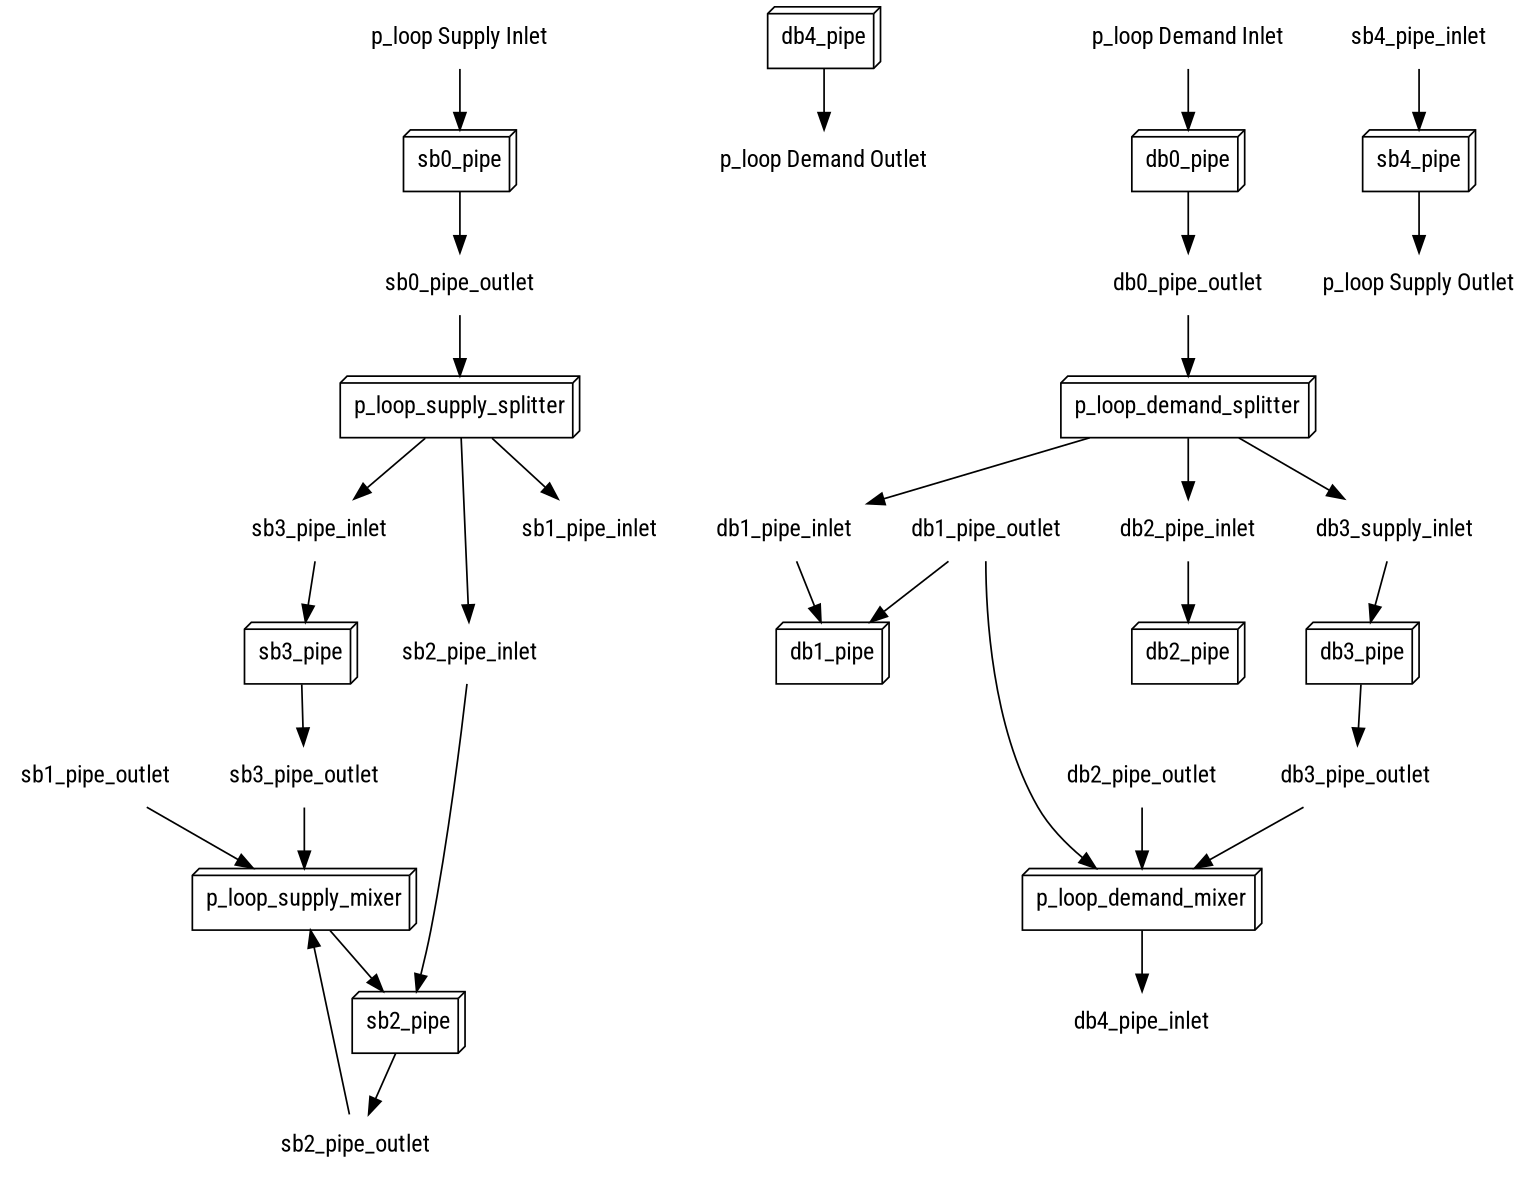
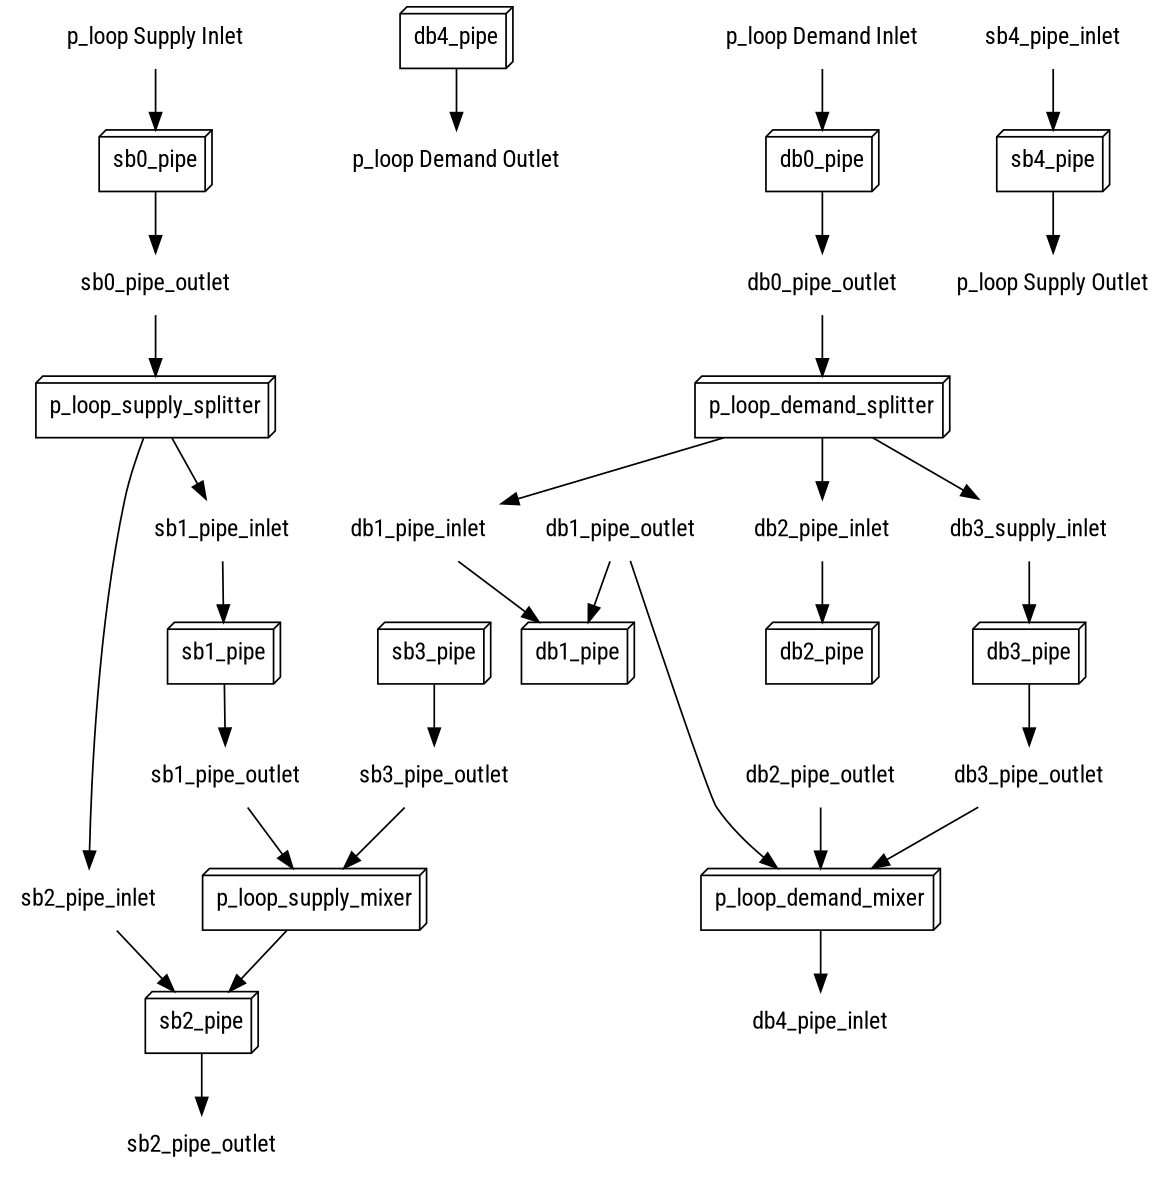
(320, 530) -> none
none -> (224, 653)
(332, 1031) -> none
